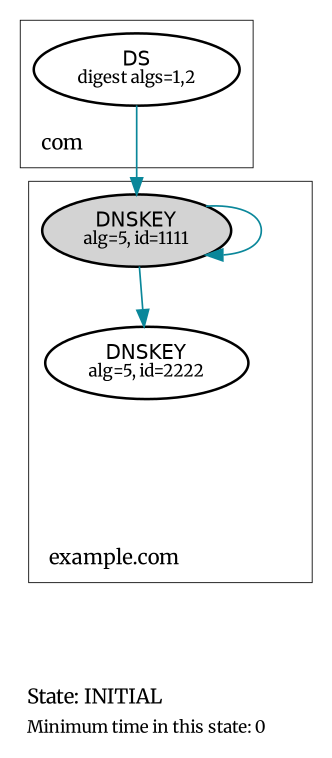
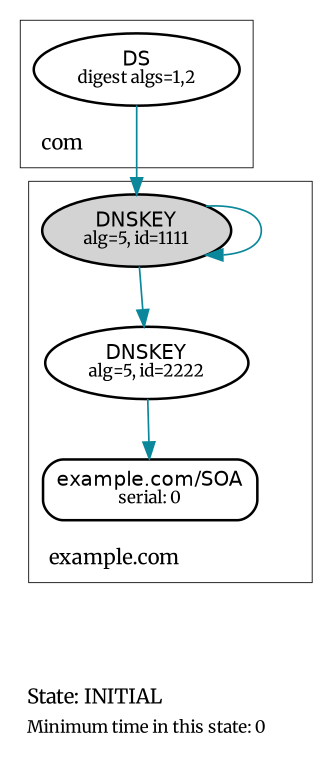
none -> (150, 490)
